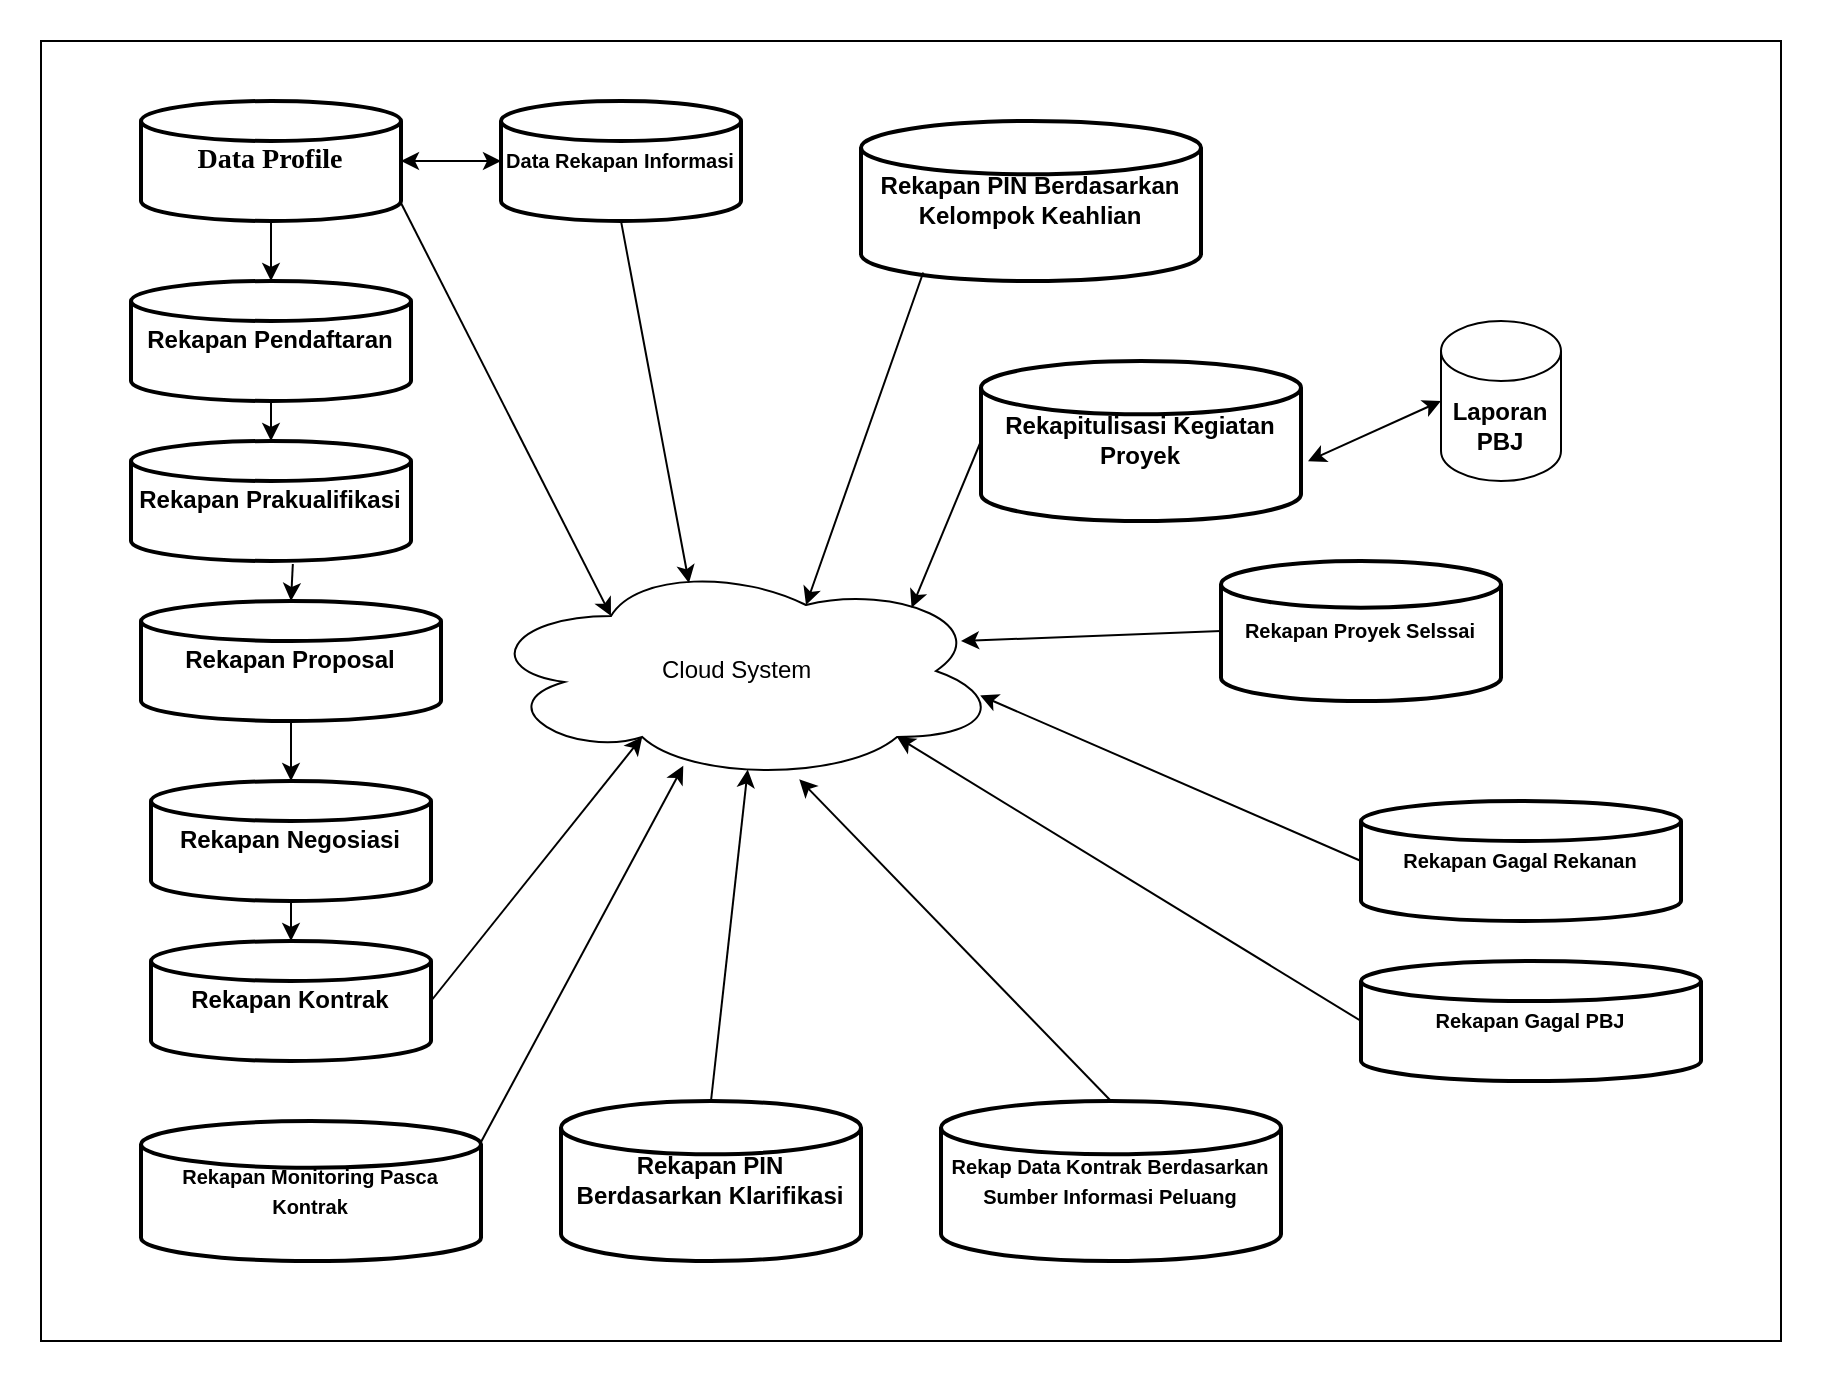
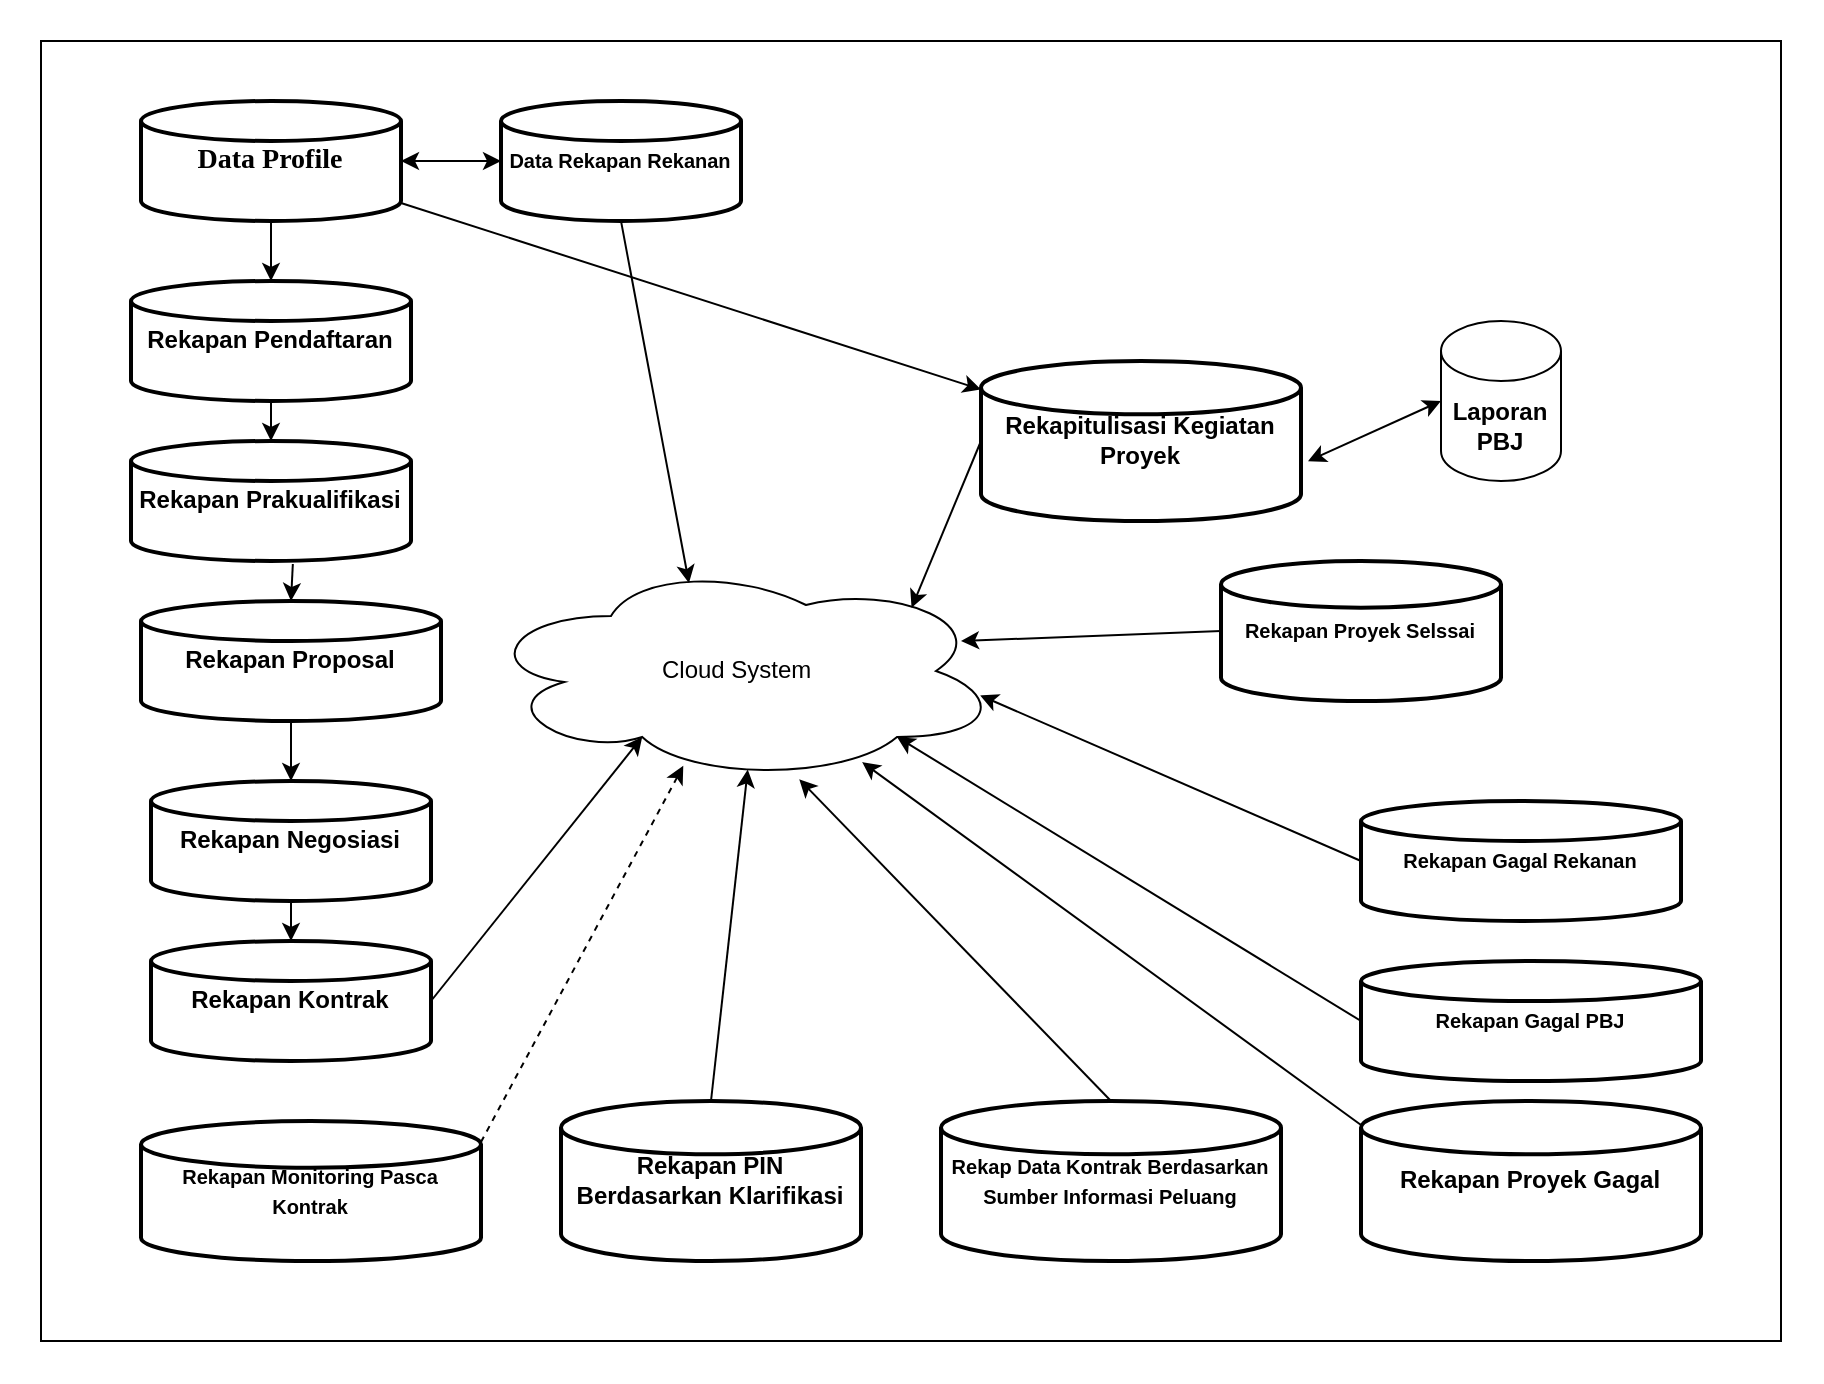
(621, 161) -> (621, 161)
(1031, 201) -> none
(503, 404) -> (802, 332)
(867, 432) -> none
none -> (1117, 947)
(579, 960) -> (579, 960)
none -> (1531, 1181)
